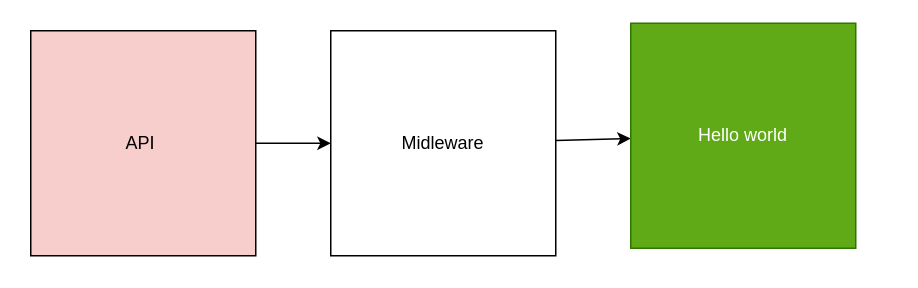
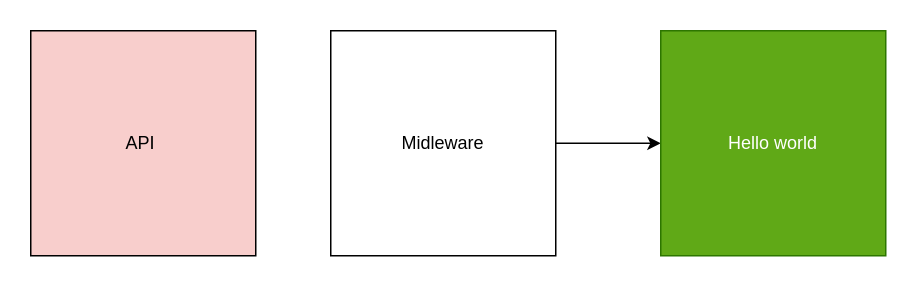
(743, 136) -> (773, 143)
(288, 143) -> none
